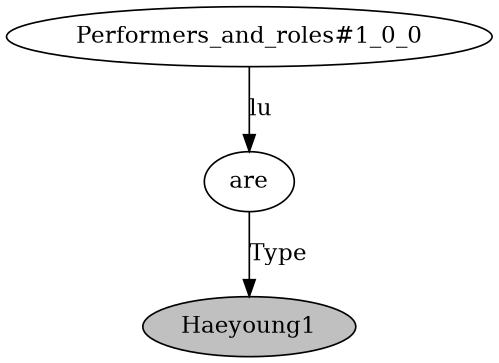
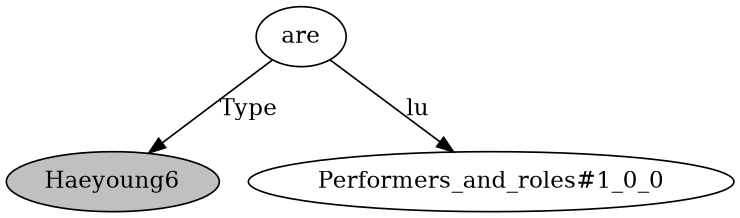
(249, 101) -> (385, 101)
(249, 327) -> (113, 182)
